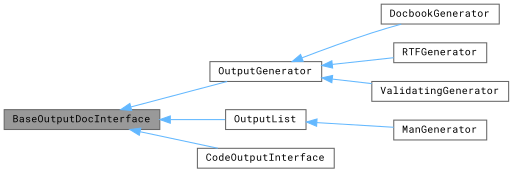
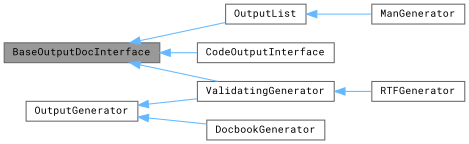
(363, 61) -> (358, 91)
(179, 94) -> (179, 73)
